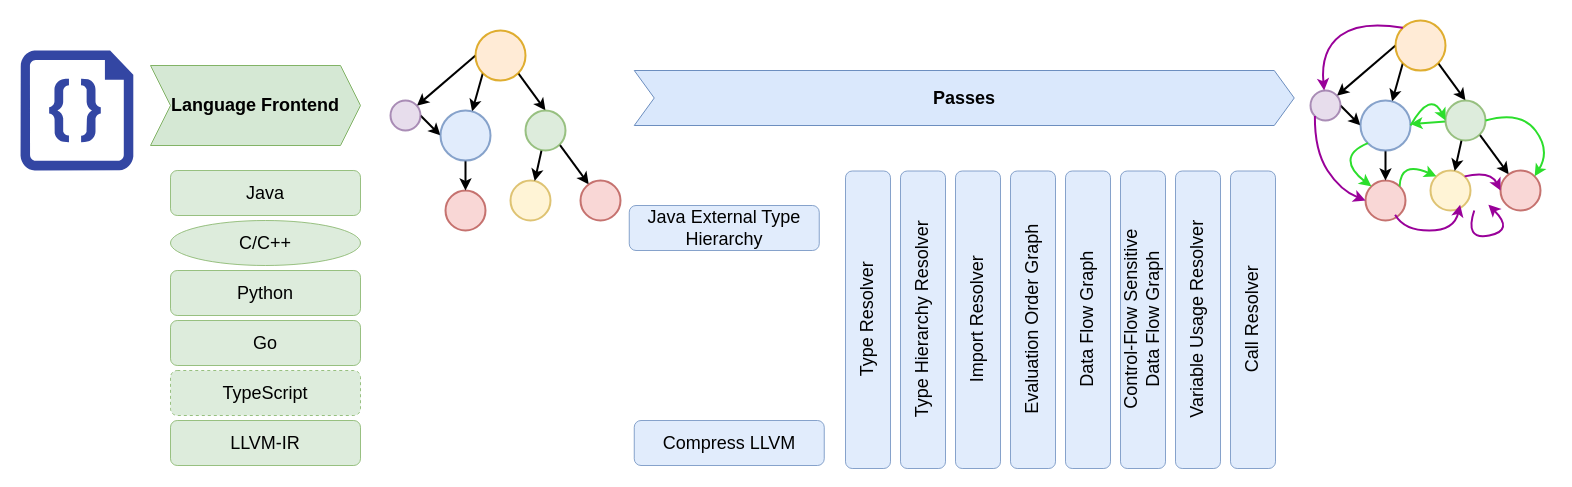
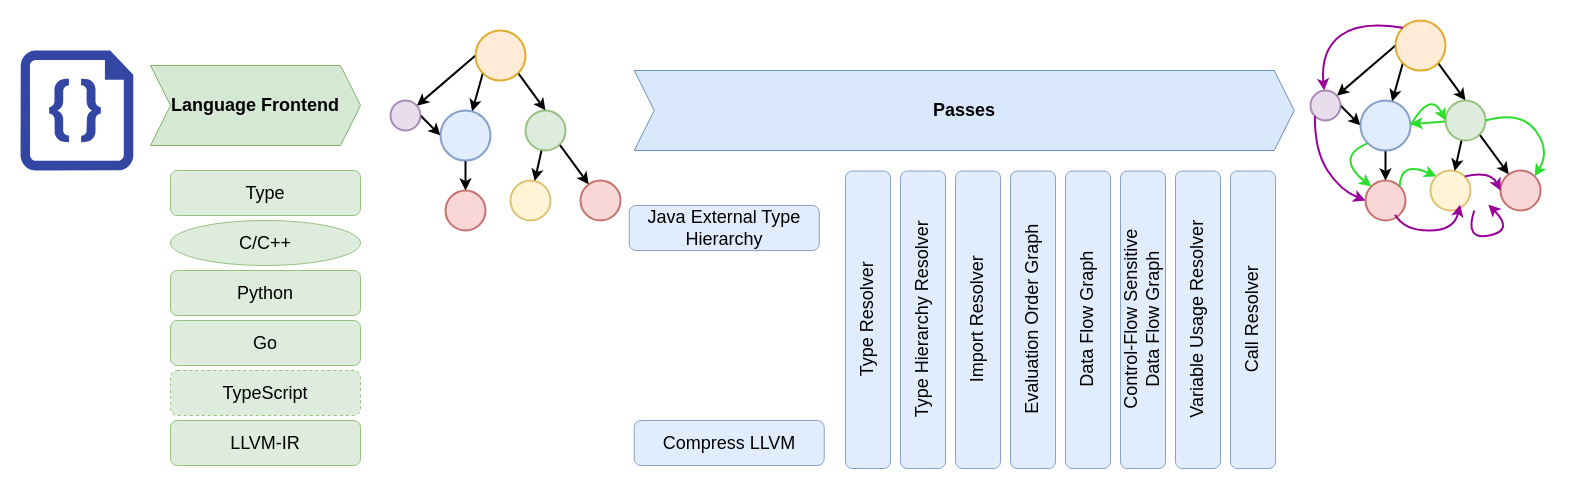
(964, 98) -> (964, 111)
(266, 194) -> (266, 194)
